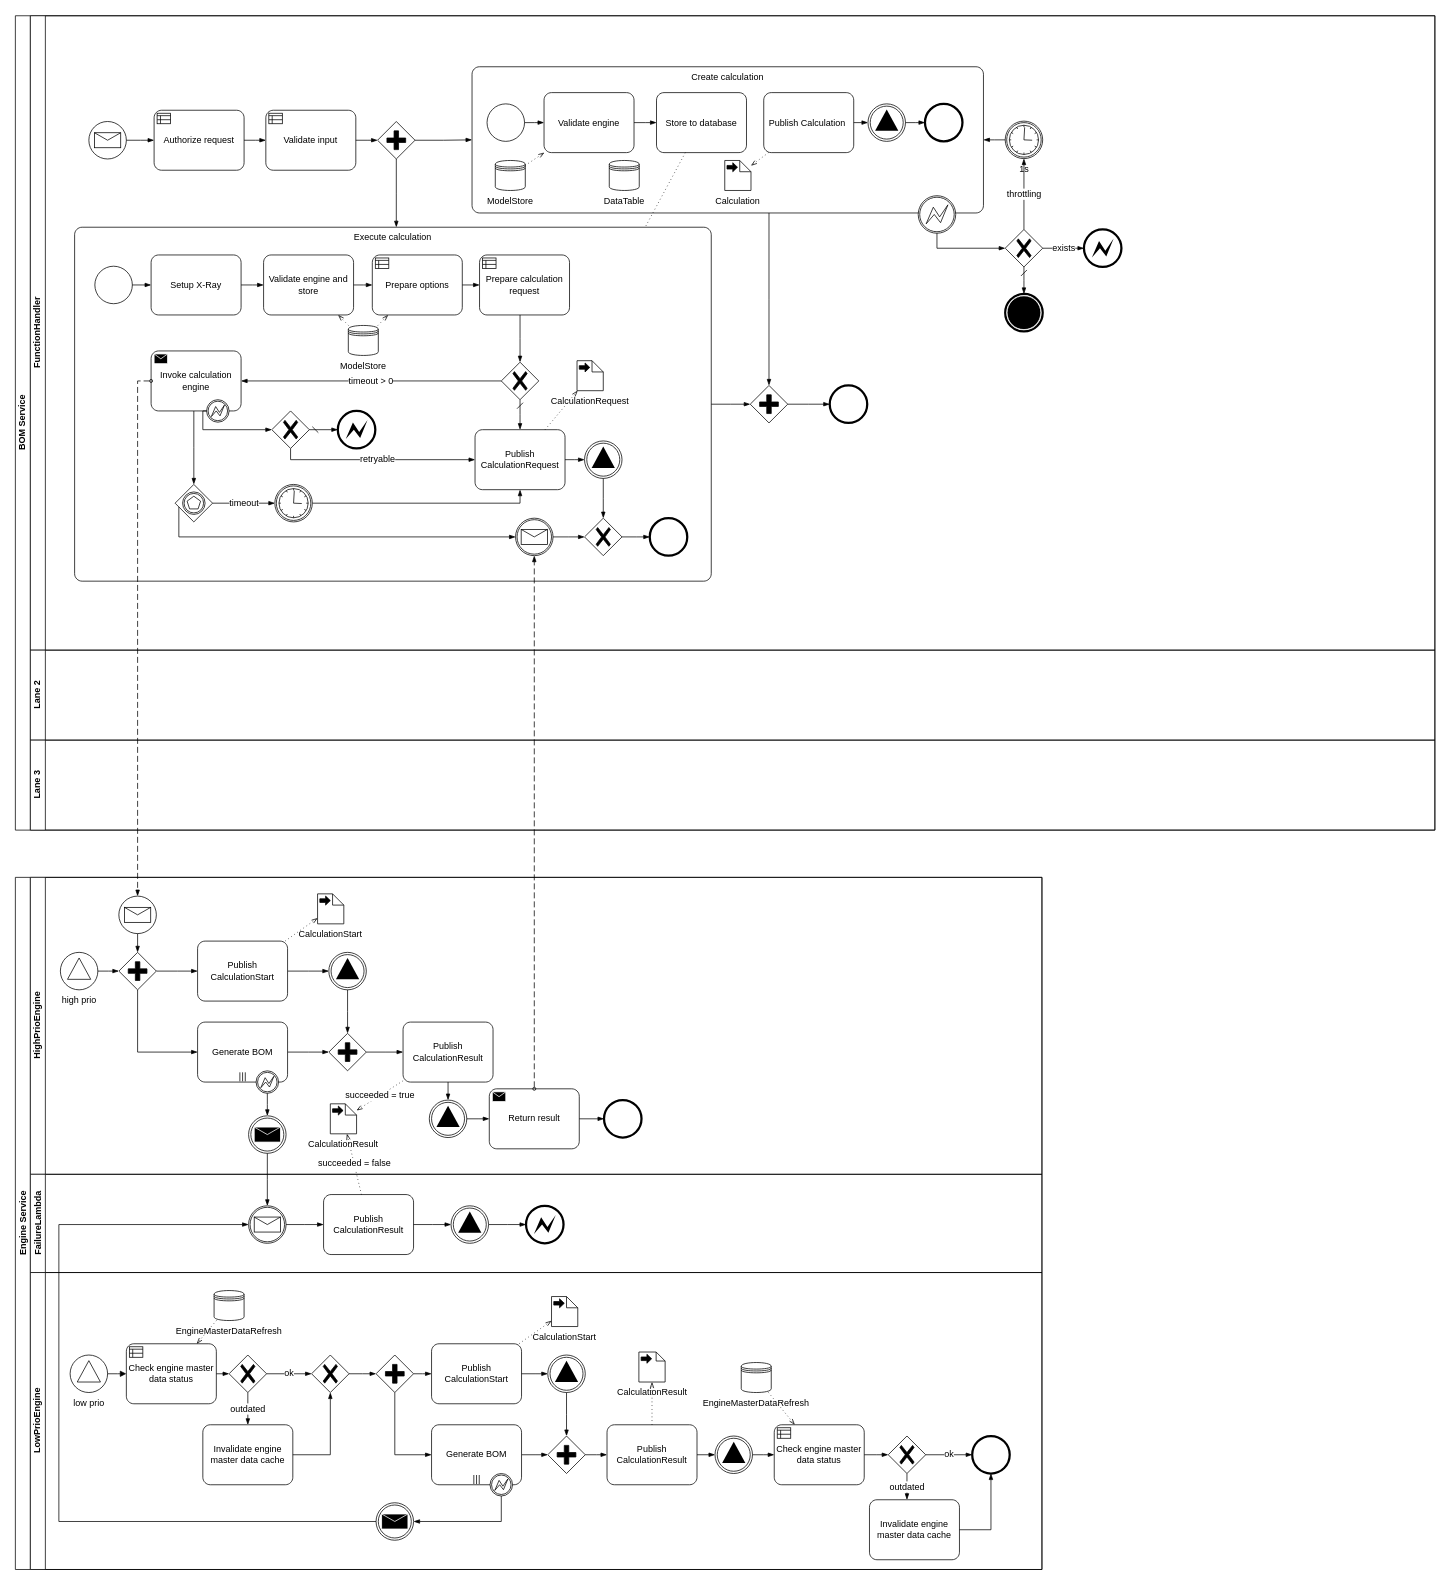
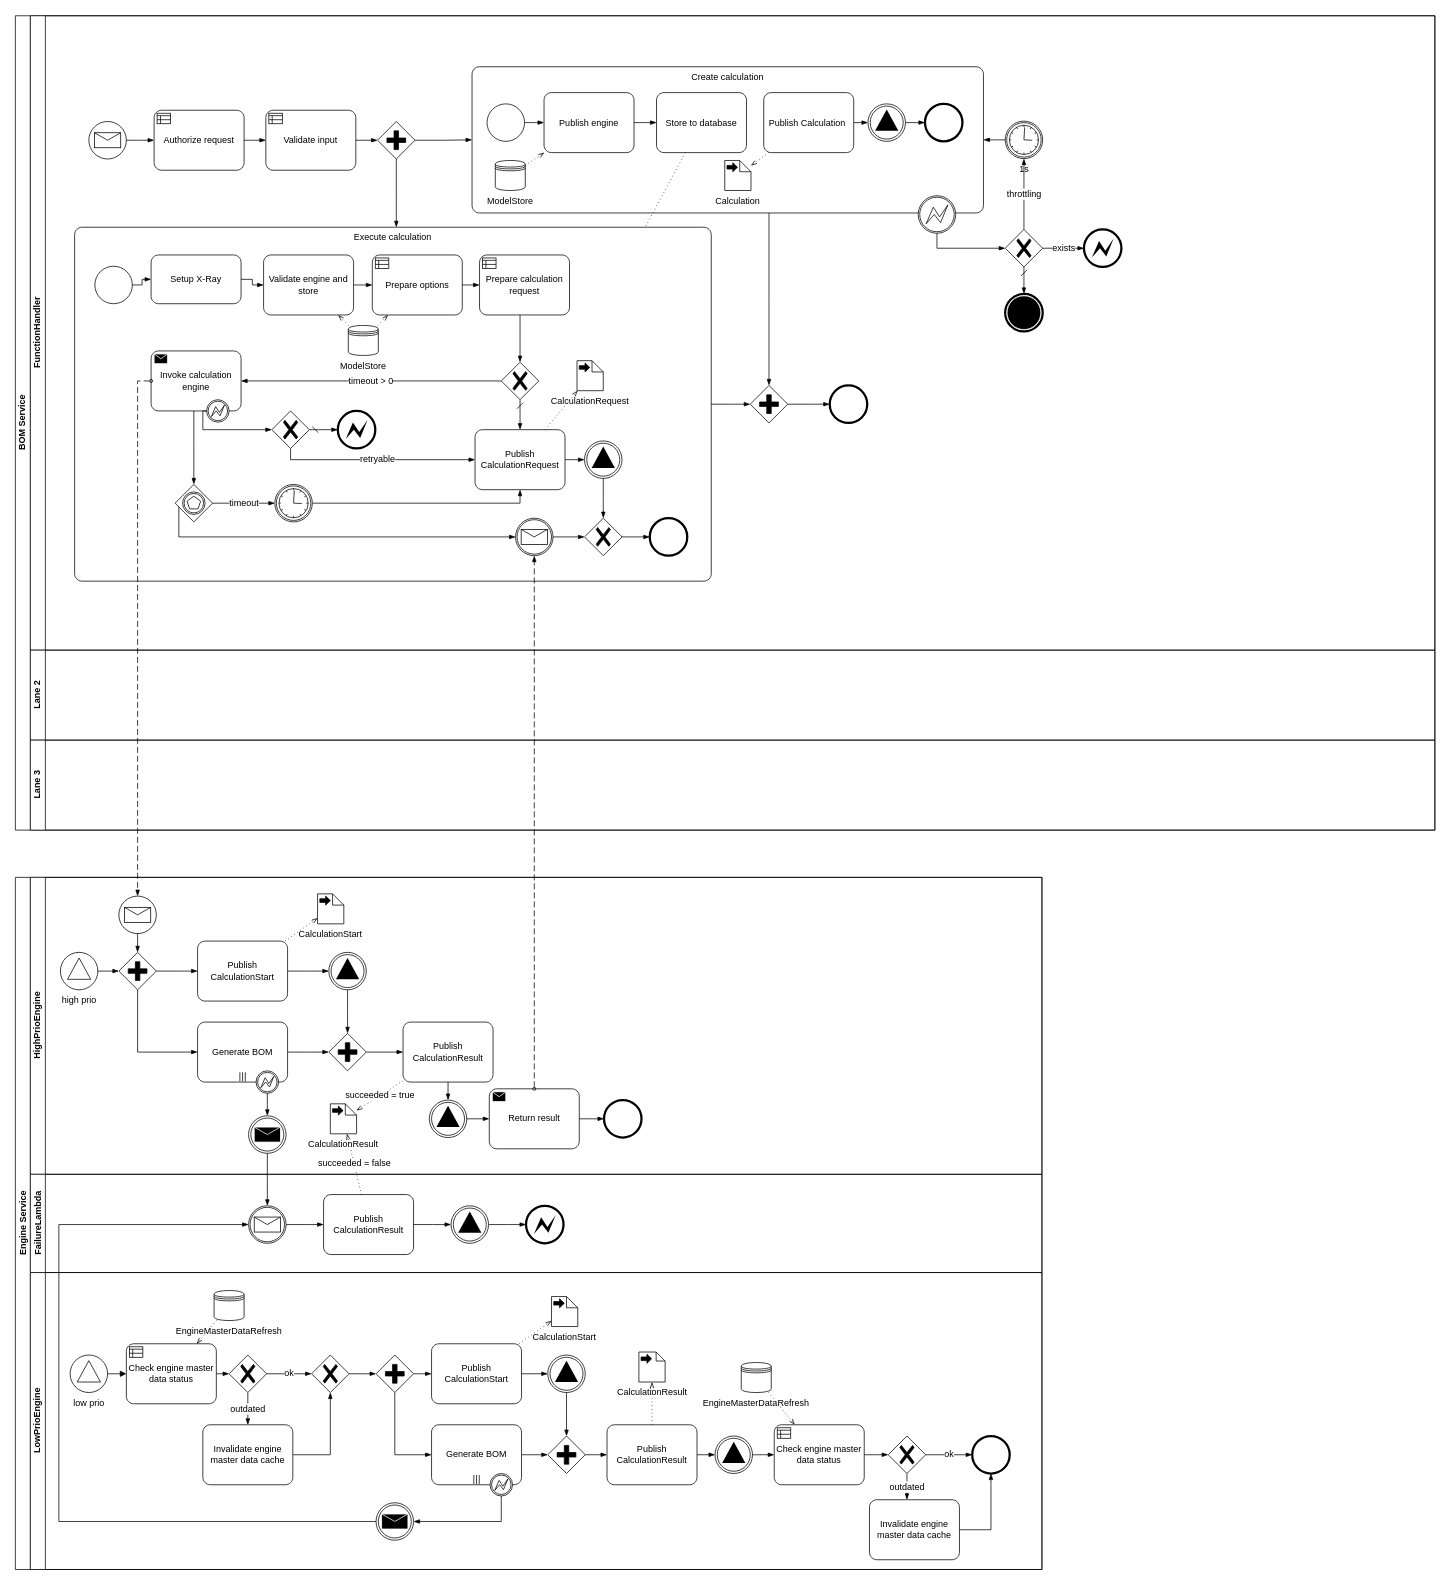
(589, 123) -> (589, 123)
(624, 175) -> none
(196, 285) -> (196, 279)
